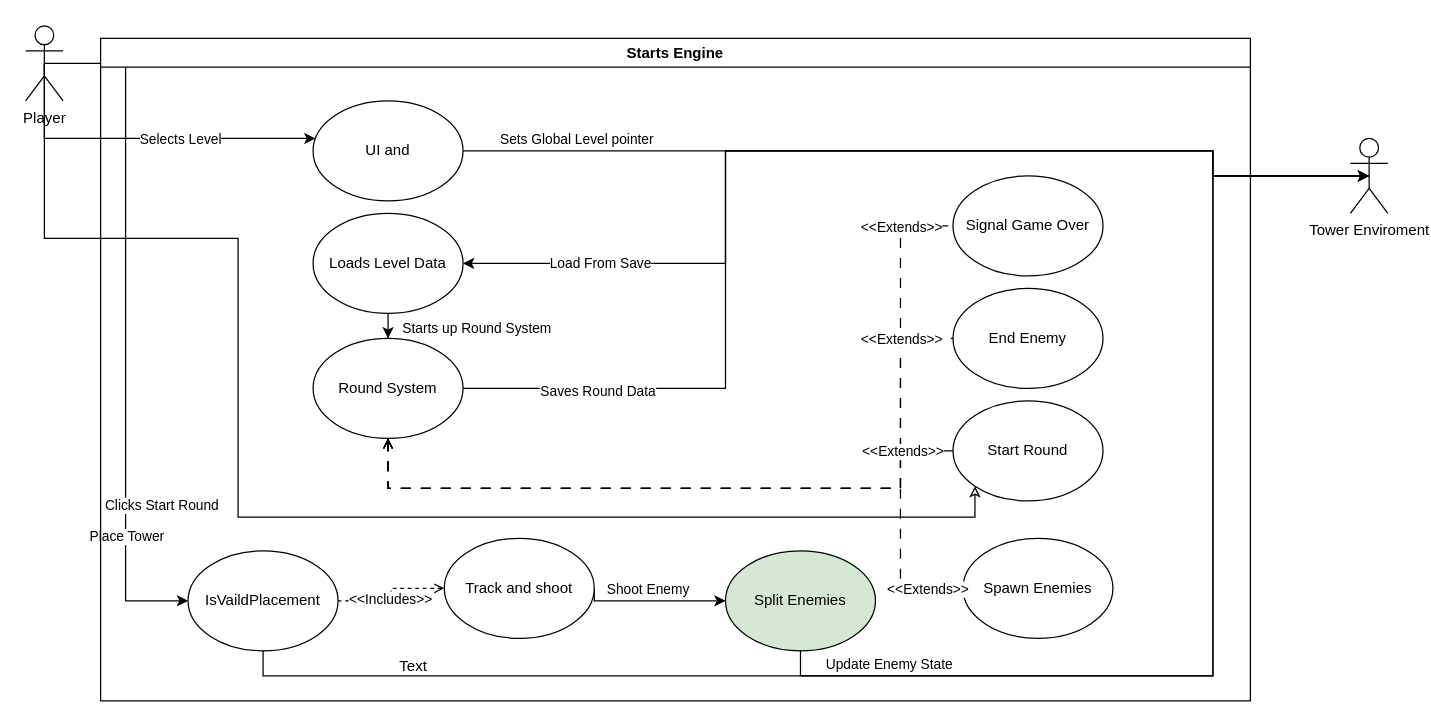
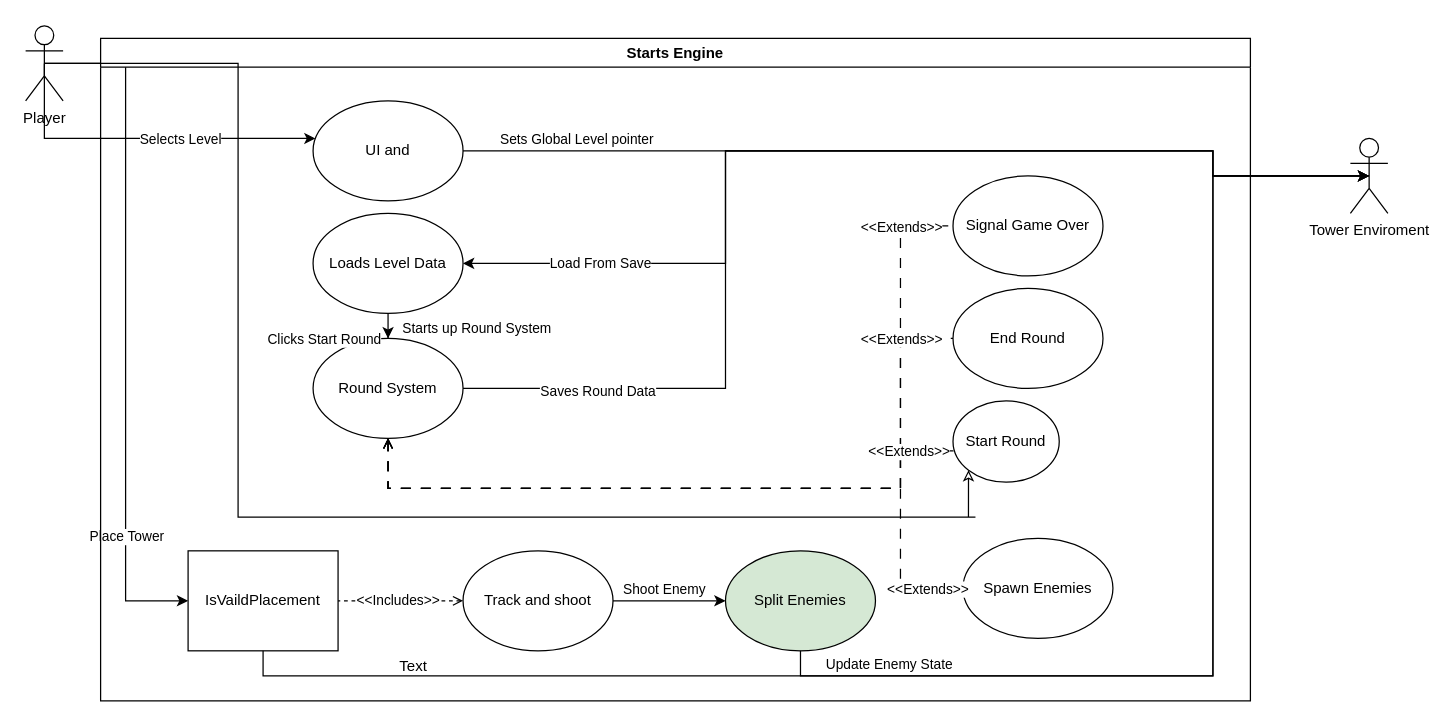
(1028, 338) -> (1028, 338)
(1028, 451) -> (1006, 441)
(519, 588) -> (538, 601)
(263, 601) -> (263, 601)
